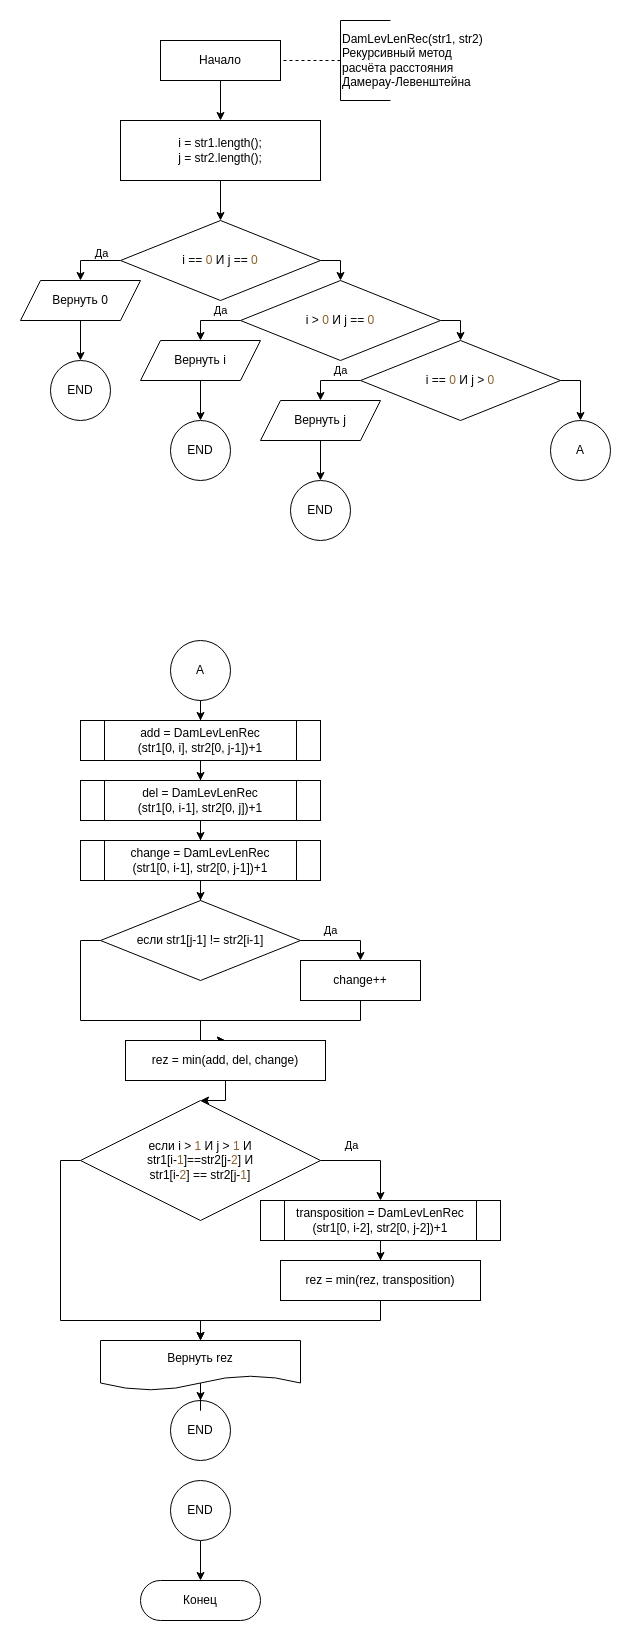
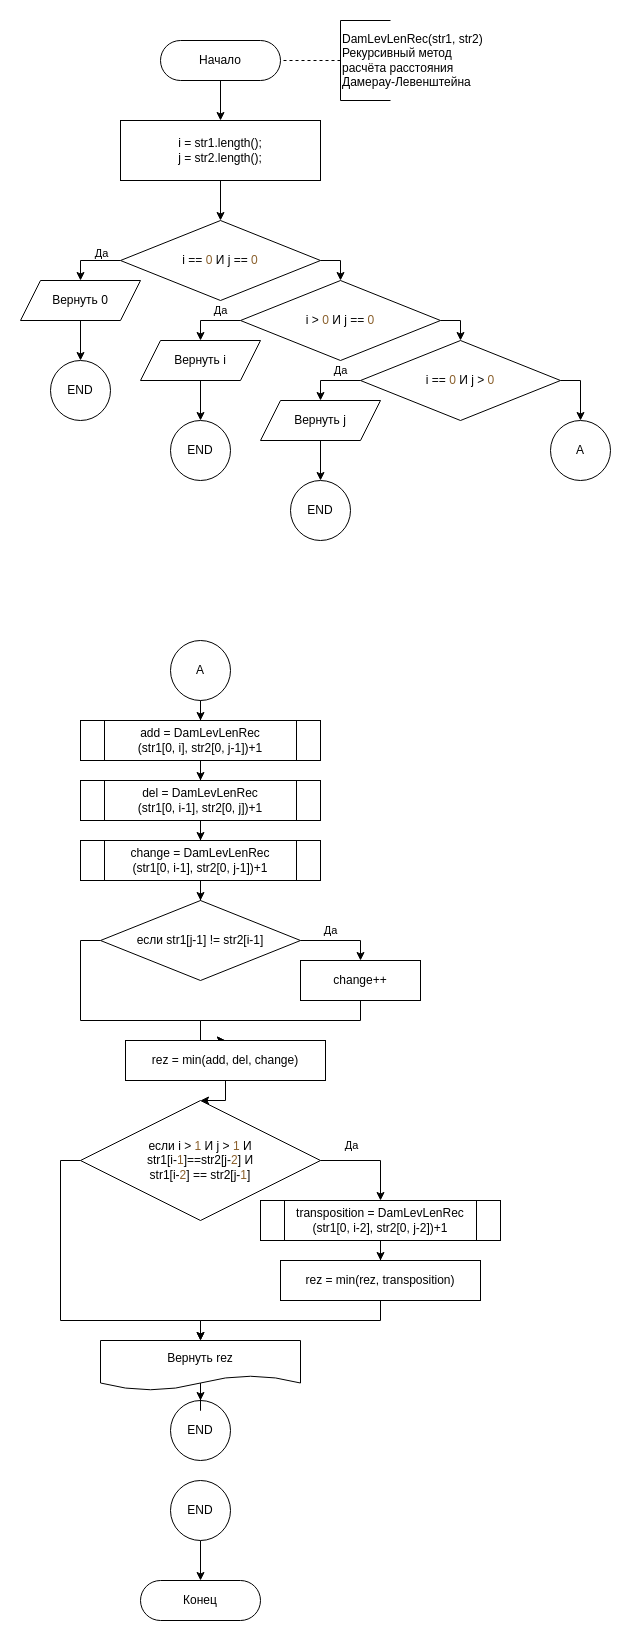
(221, 61) -> (221, 61)
